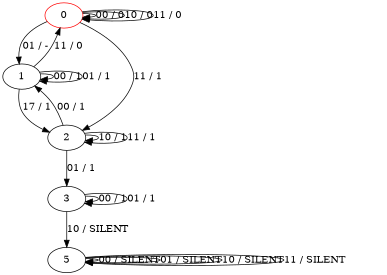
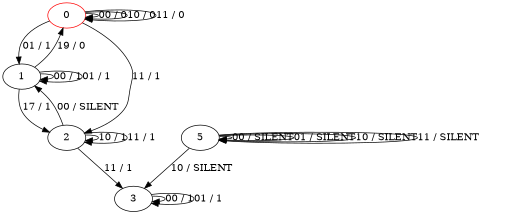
(35, 46) -> (37, 46)
(69, 46) -> (71, 46)
(71, 107) -> (88, 107)
(81, 168) -> (118, 168)
(67, 226) -> (170, 166)
